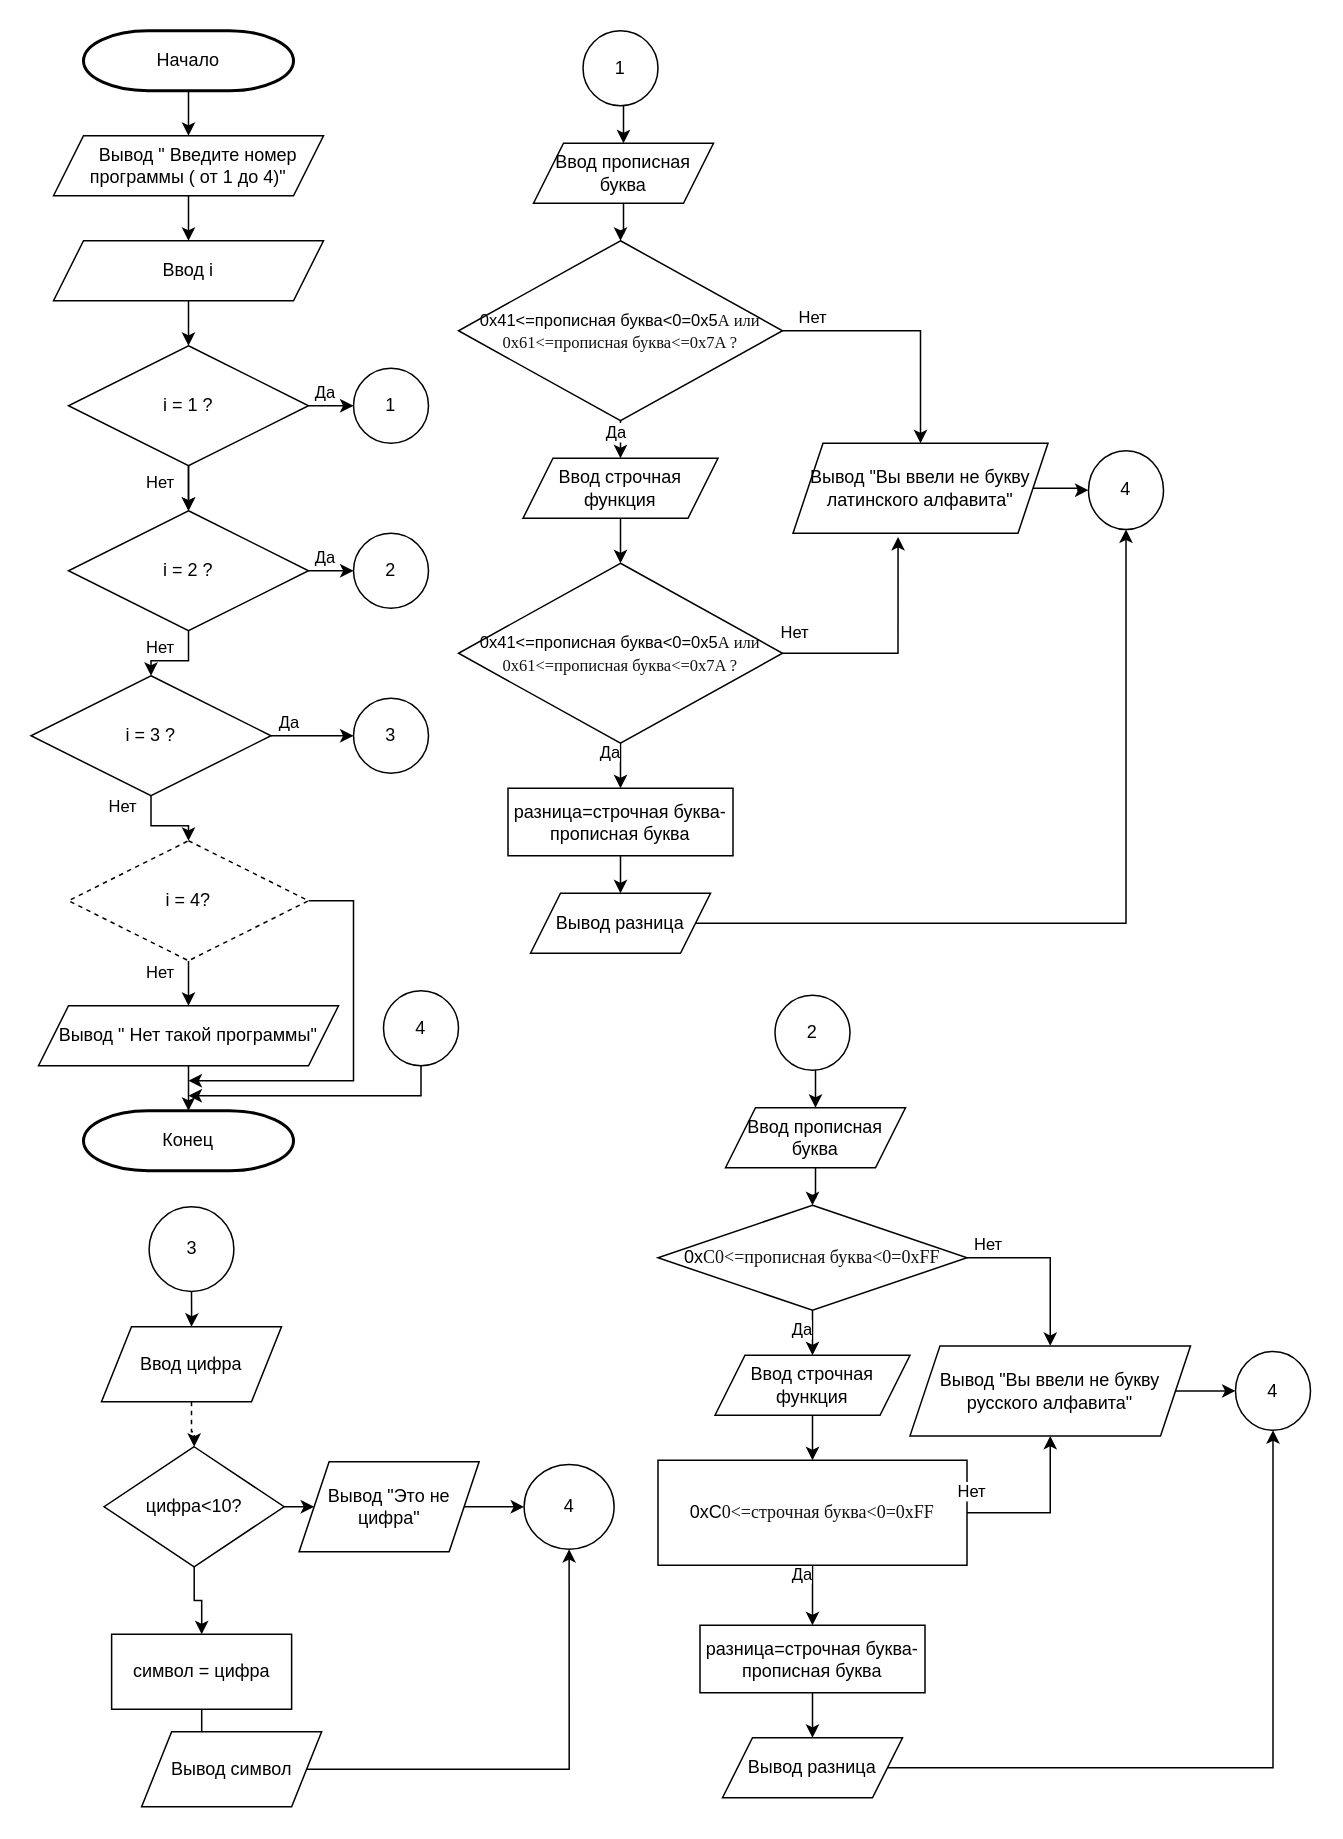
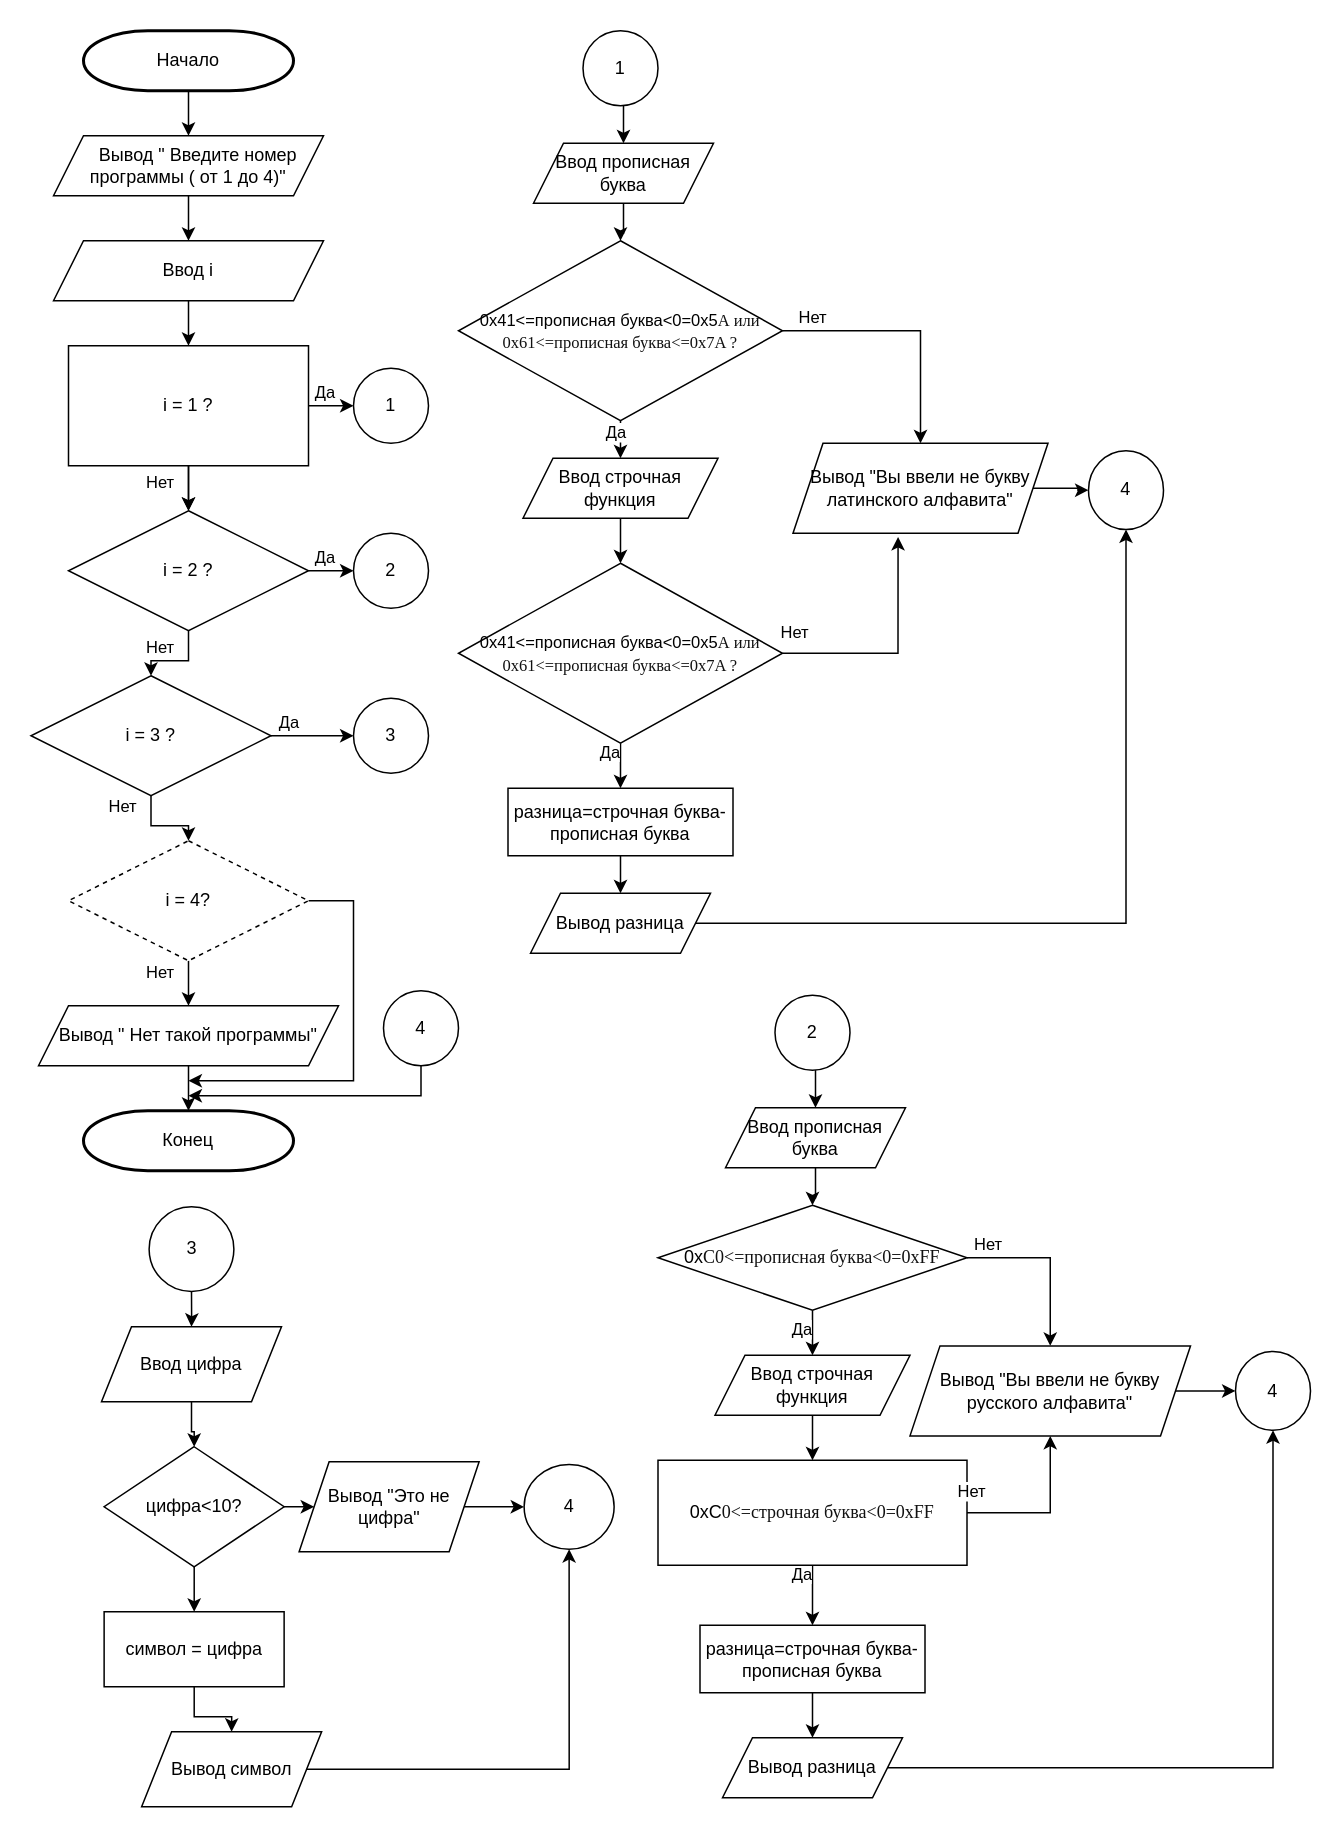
(188, 406) -> (188, 406)
(191, 1421) -> (191, 1421)
(201, 1672) -> (194, 1649)
